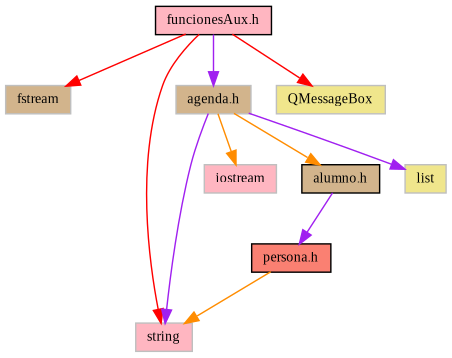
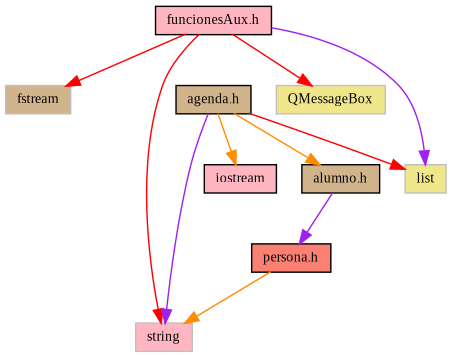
(213, 53) -> (371, 63)
(213, 100) -> (213, 100)
(320, 138) -> (320, 138)
(240, 179) -> (240, 179)
